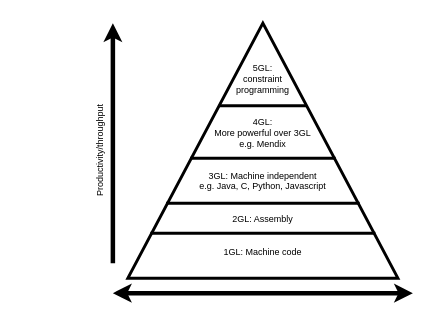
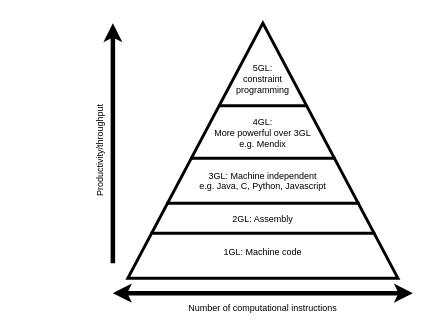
none -> (263, 308)
